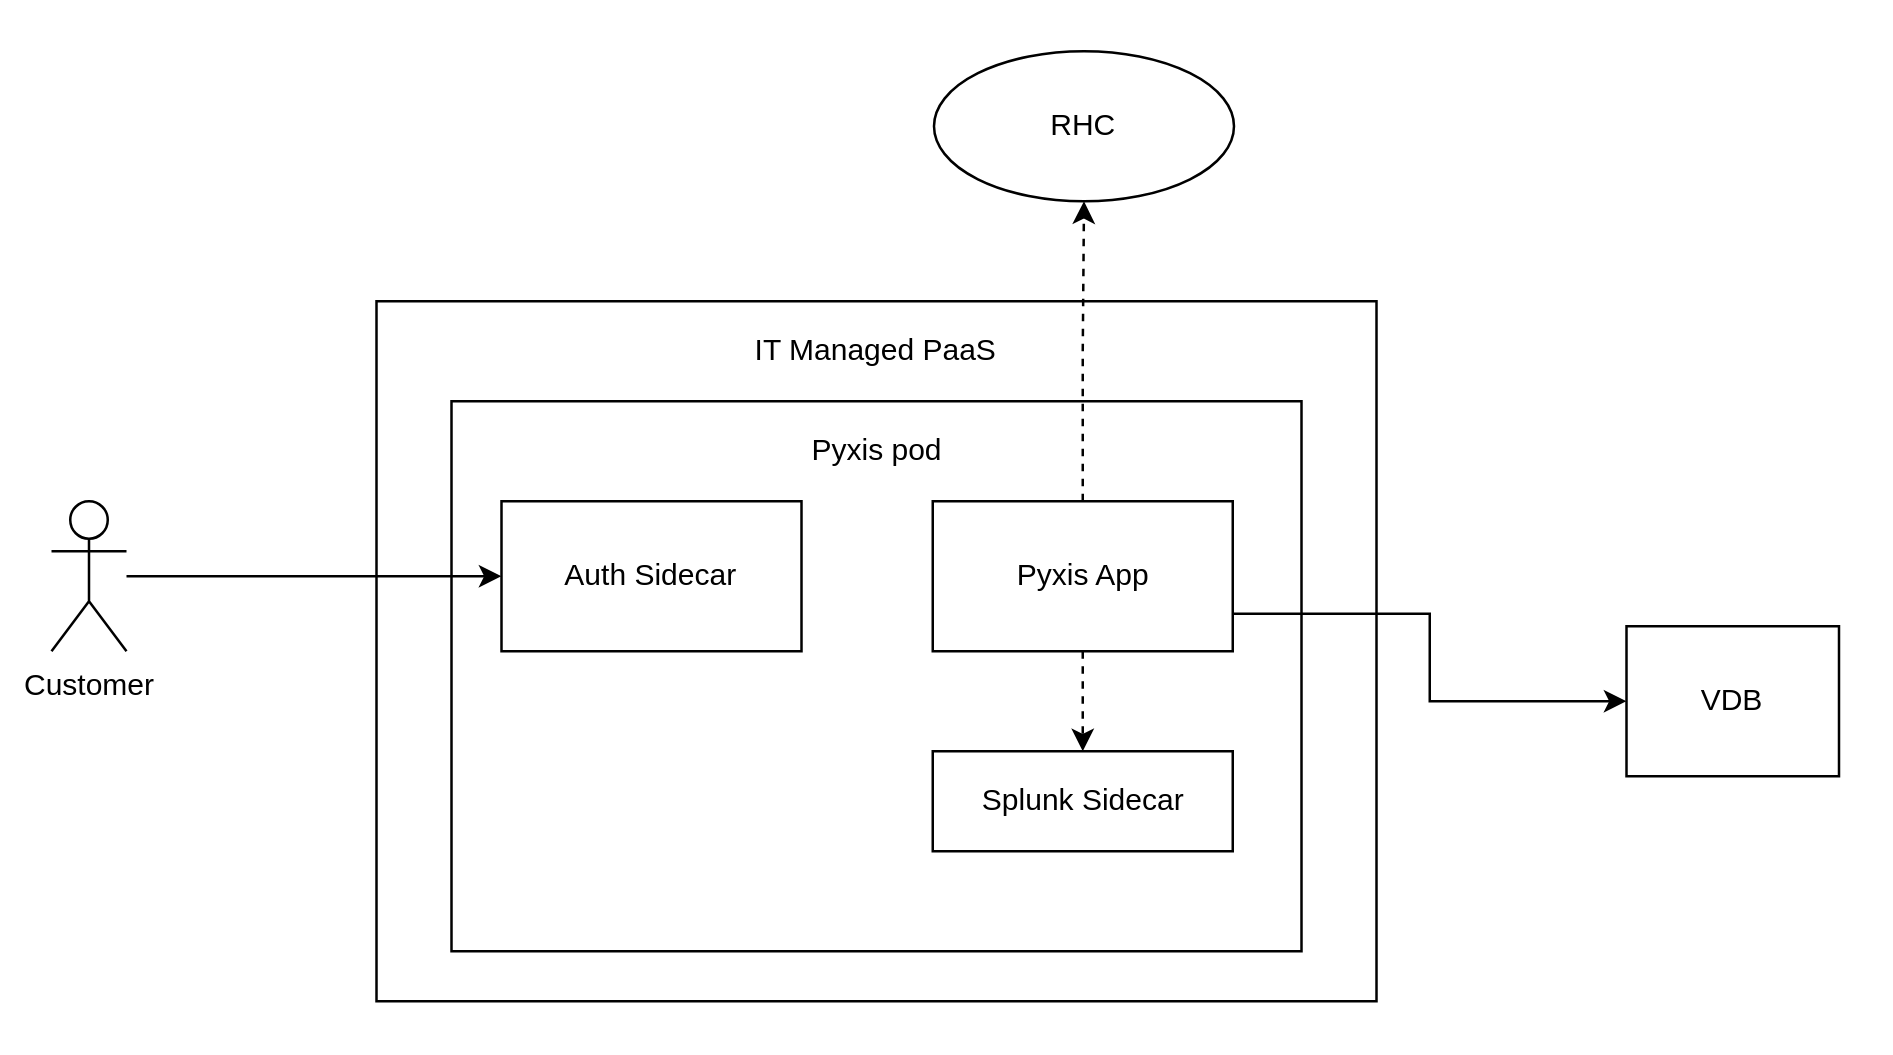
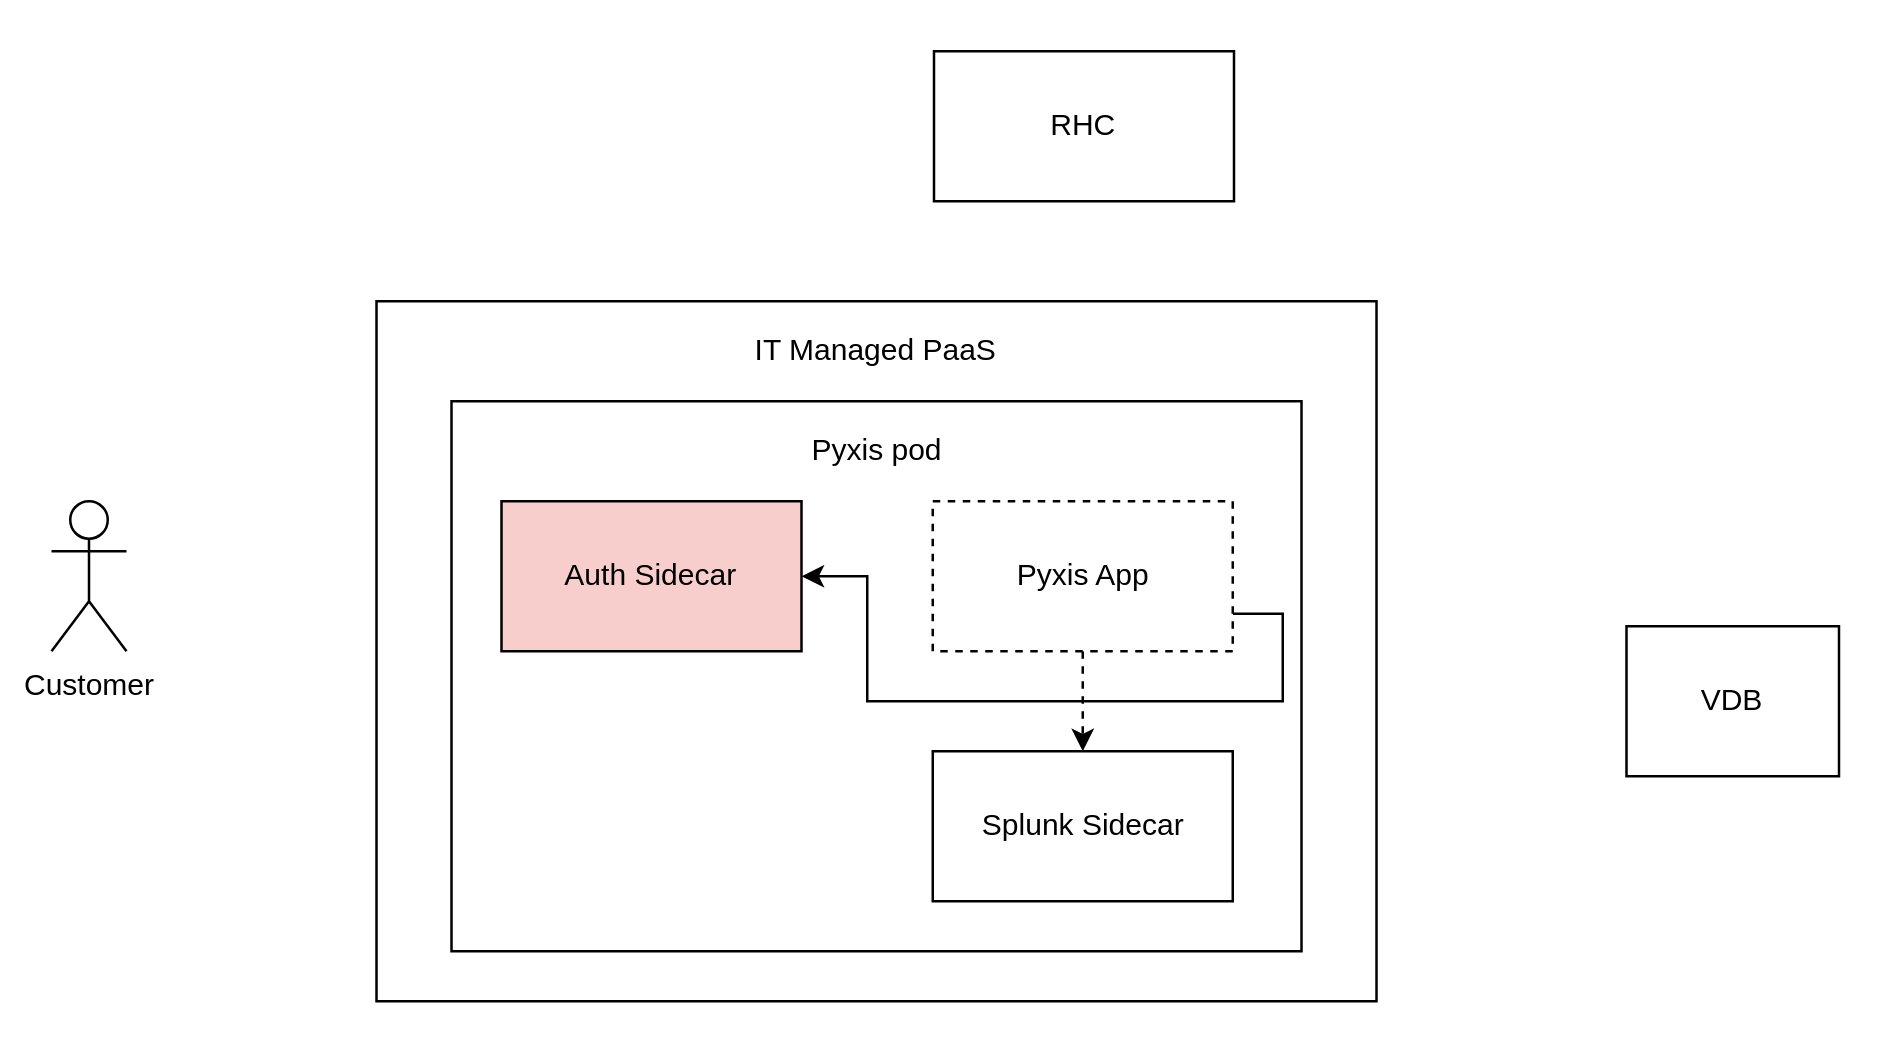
(1084, 126) -> (1084, 126)
(1083, 359) -> none
(306, 576) -> none
(651, 576) -> (651, 576)
(1083, 576) -> (1083, 576)
(1430, 672) -> (886, 701)
(1083, 801) -> (1083, 826)
